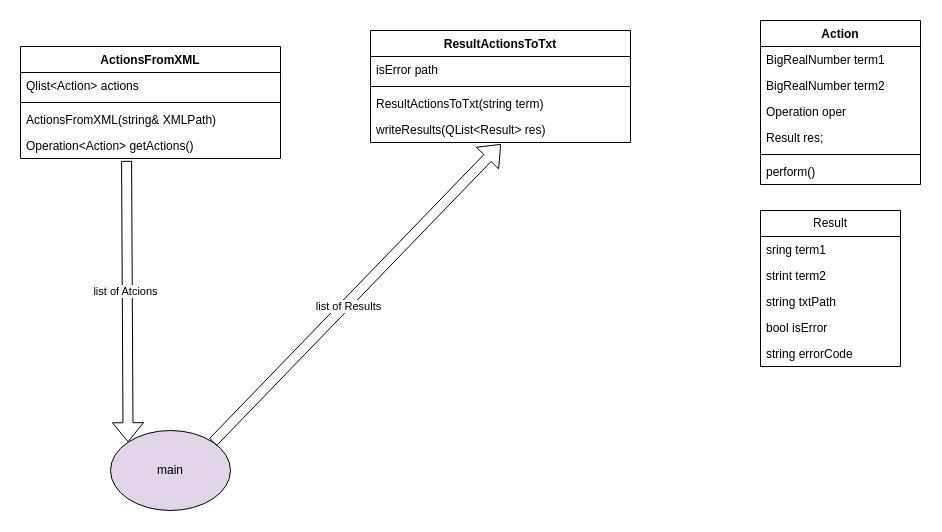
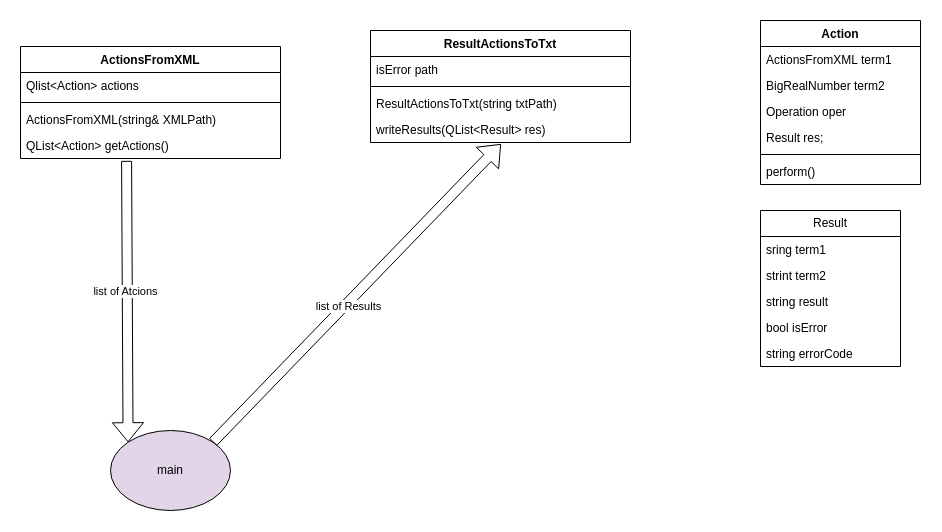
(826, 61) -> (831, 61)
(474, 105) -> (485, 105)
(121, 147) -> (108, 147)
(810, 303) -> (806, 303)
